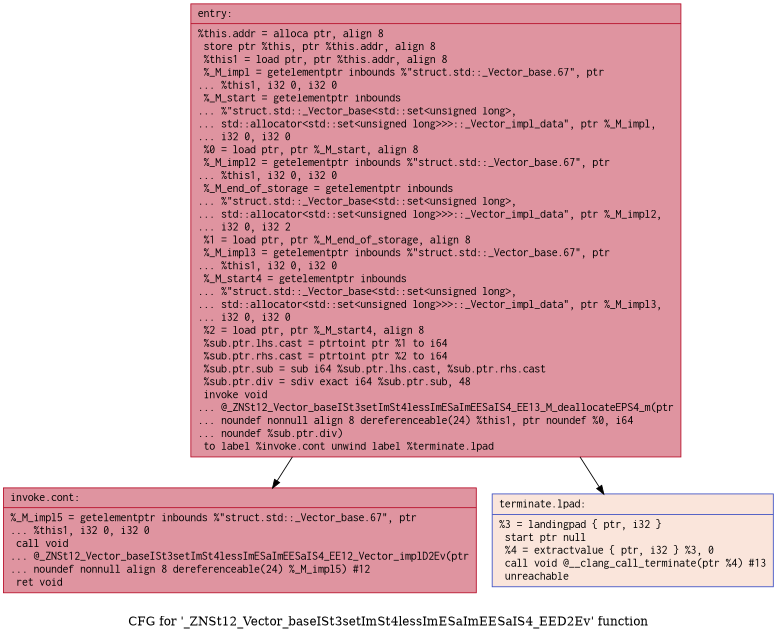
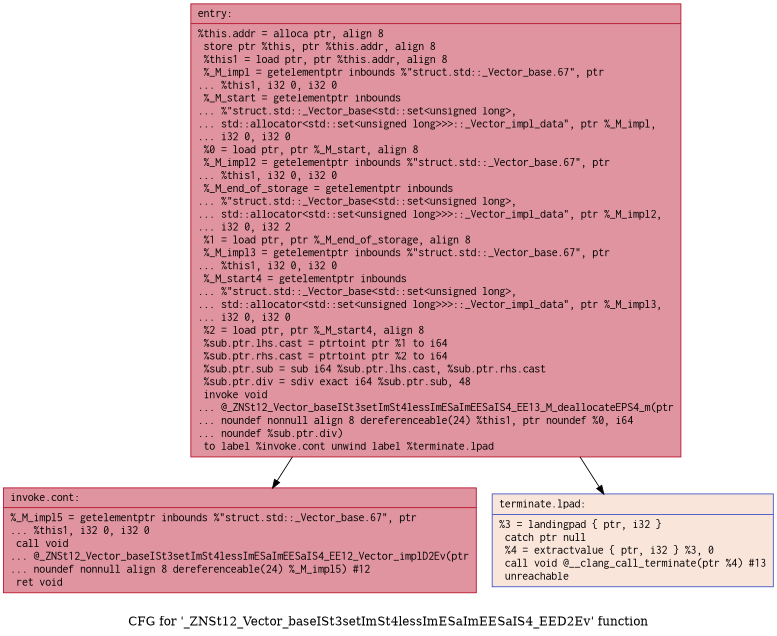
(543, 537) -> (543, 537)
